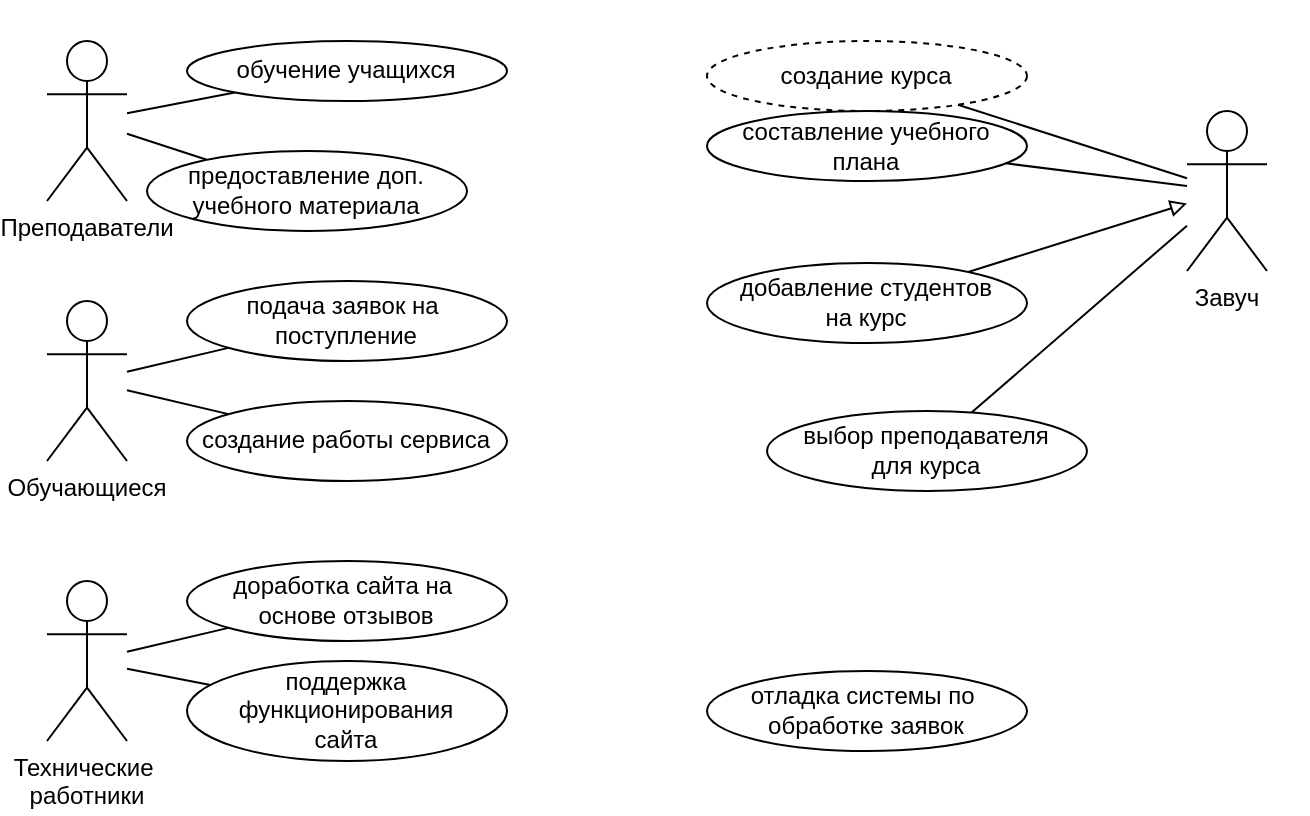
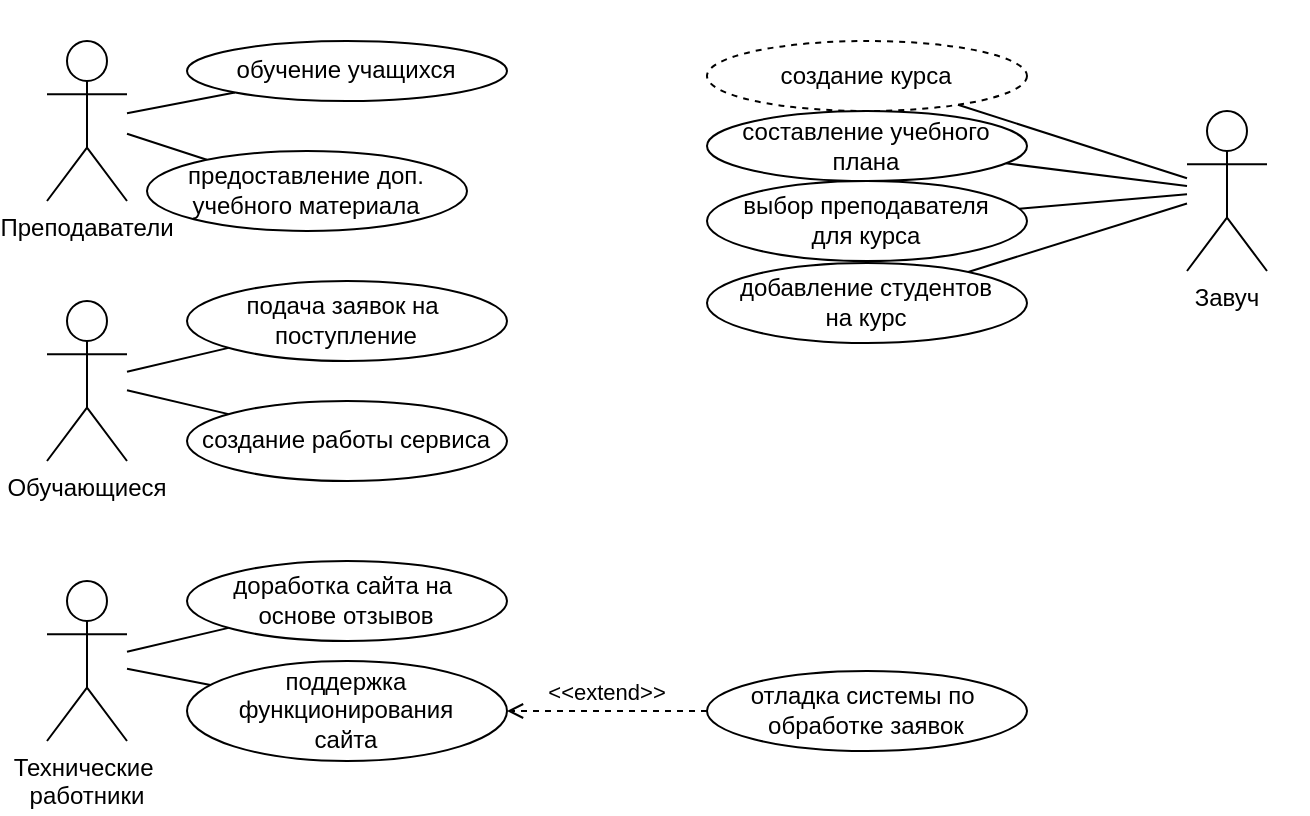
(1170, 209) -> (1177, 206)
(927, 451) -> (867, 221)
none -> (610, 711)
